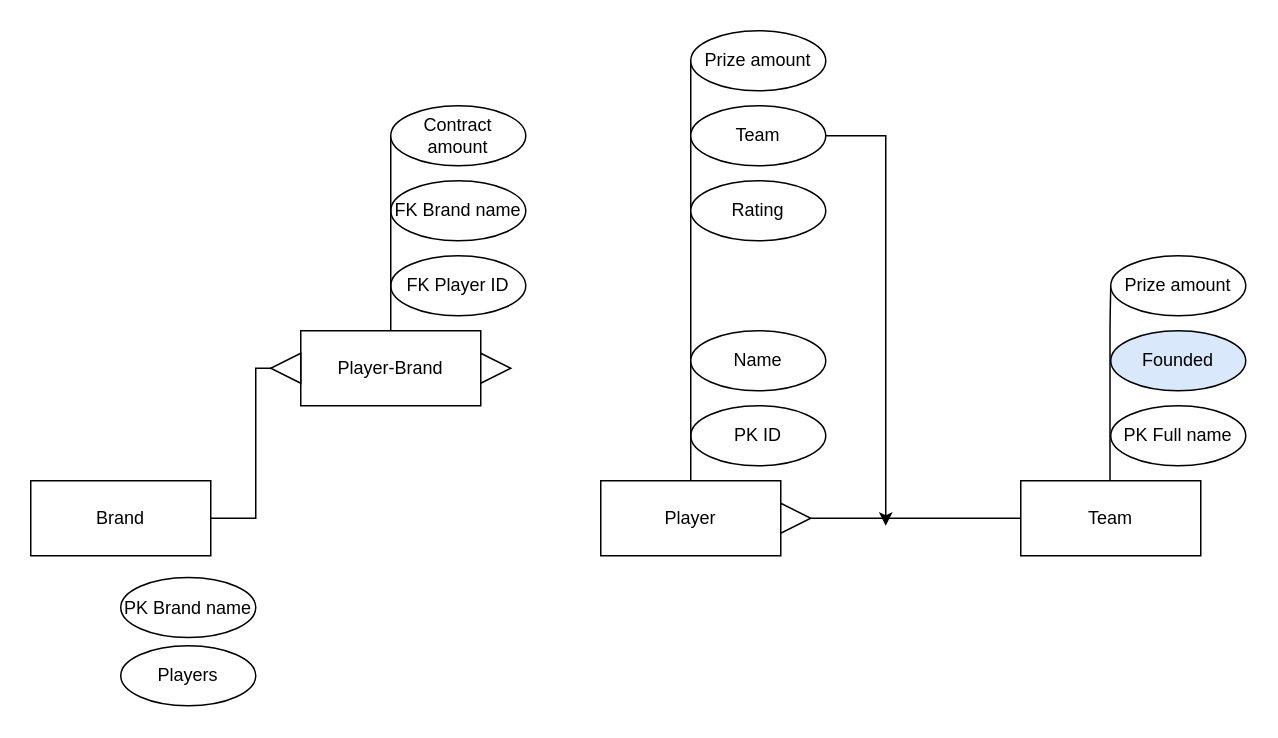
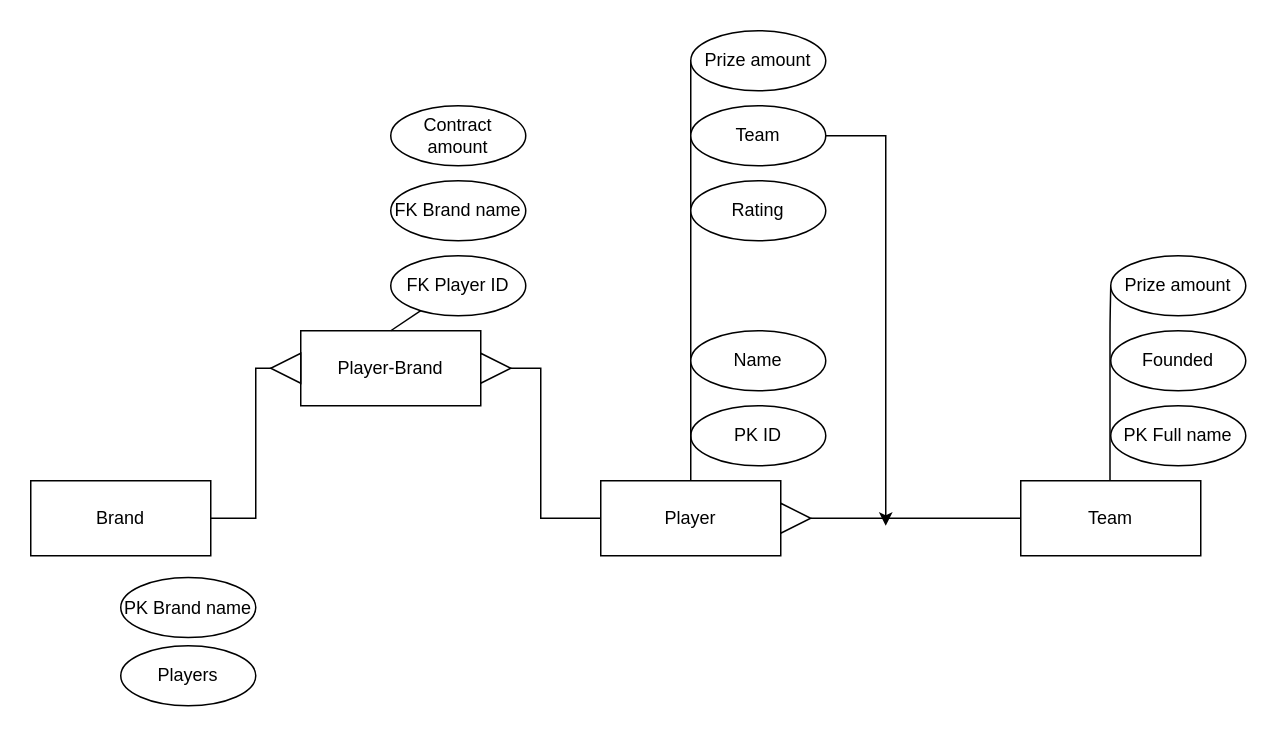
(391, 235) -> (406, 321)
(1178, 361) -> (1178, 361)
none -> (541, 458)
